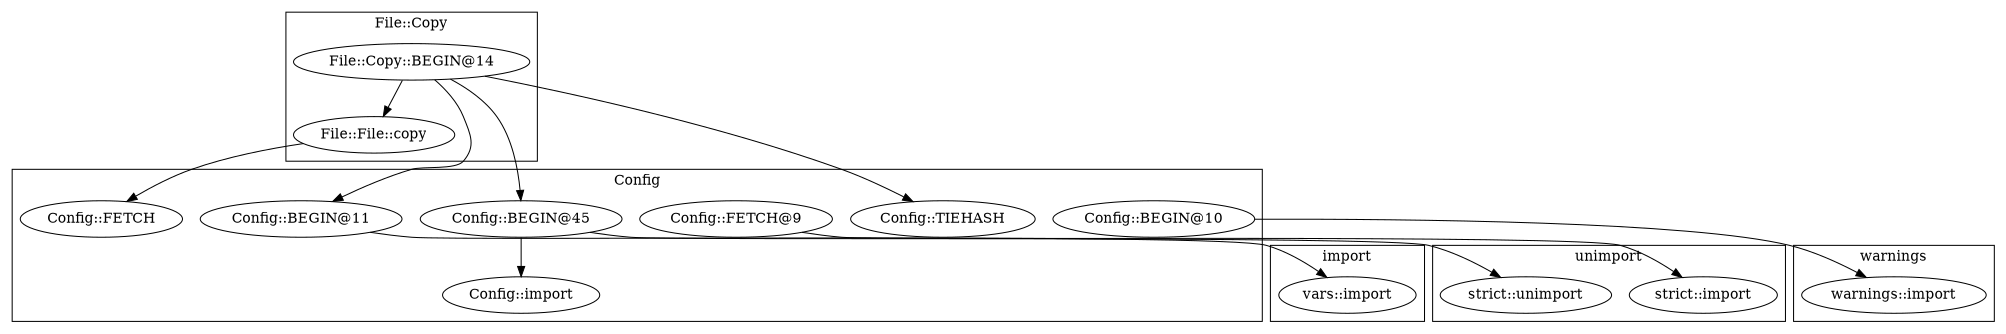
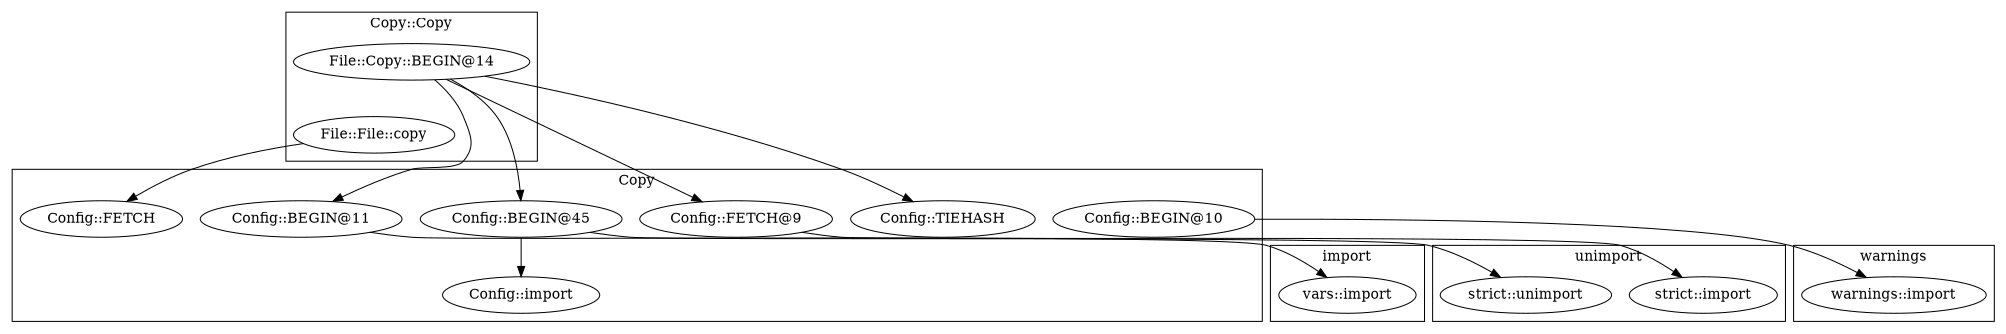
(412, 24) -> (412, 24)
(395, 94) -> (569, 138)
(637, 181) -> (637, 181)
